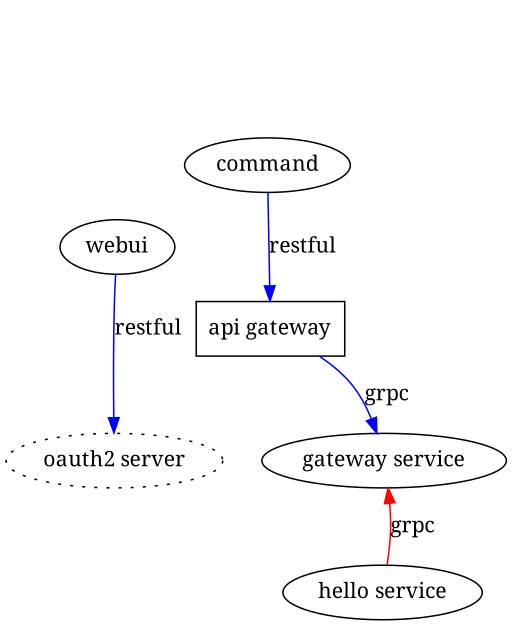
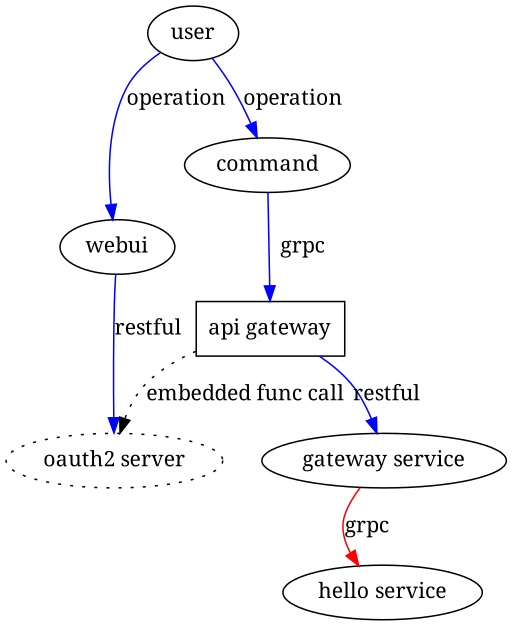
none -> (193, 33)
(303, 247) -> (303, 247)
none -> (153, 377)
(387, 395) -> (387, 395)
(390, 534) -> (344, 519)
